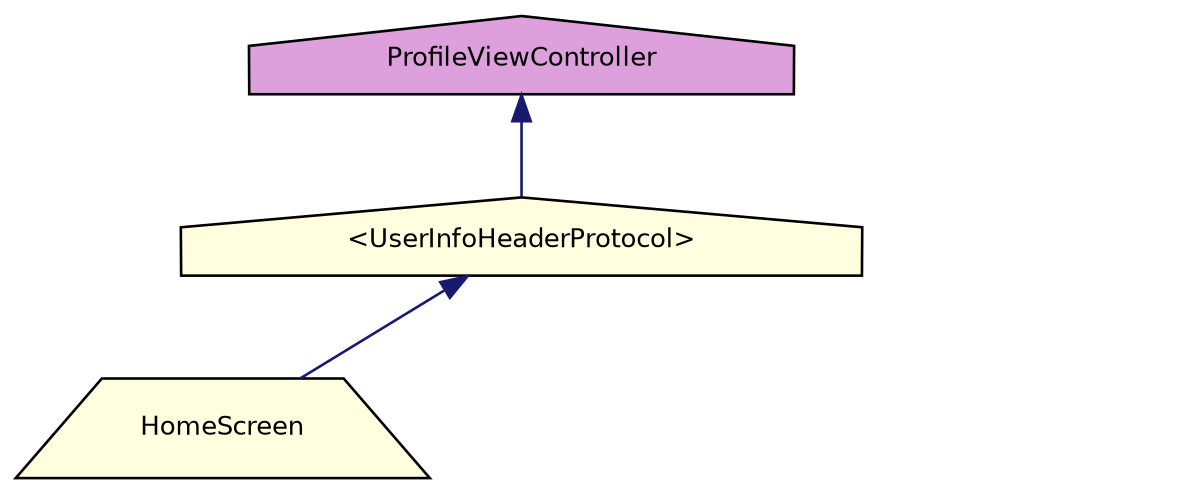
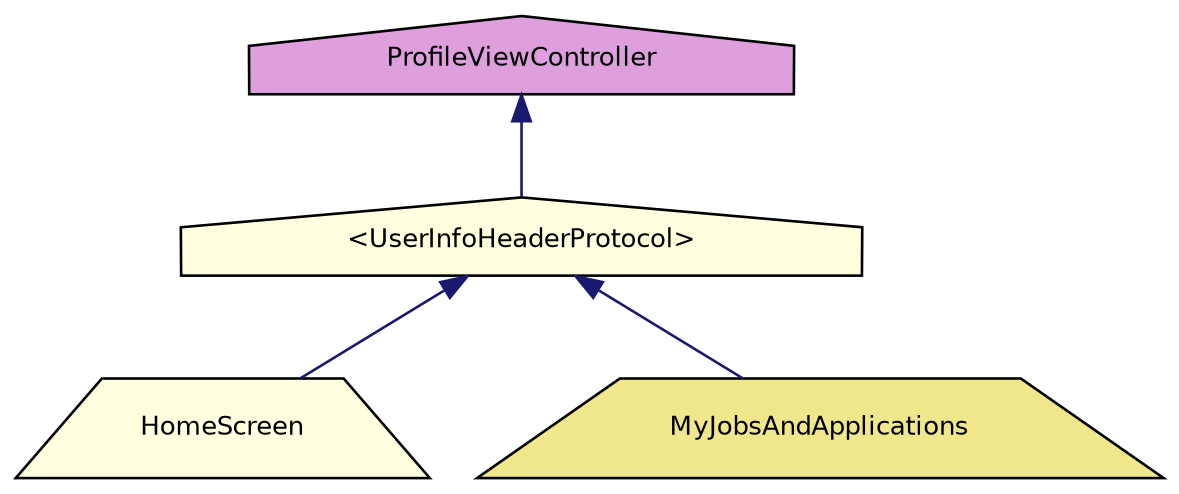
none -> (820, 428)
